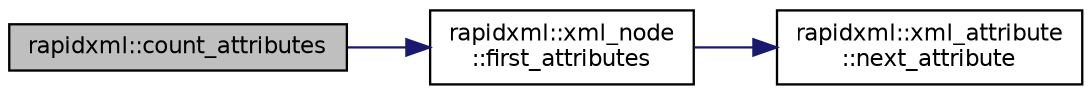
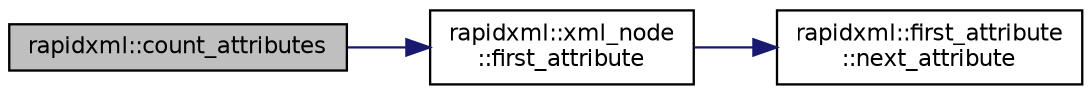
(562, 47) -> (562, 47)
(930, 47) -> (930, 47)
